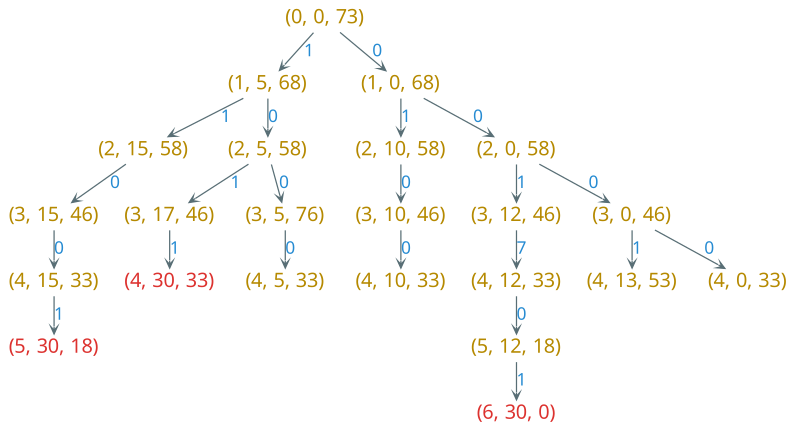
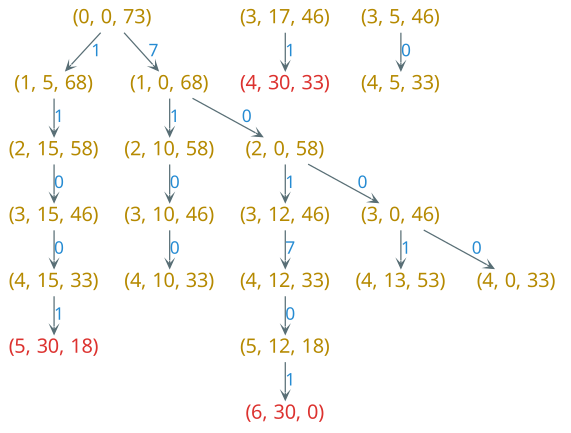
(378, 52) -> (154, 52)
(268, 150) -> none
(285, 216) -> (401, 19)
